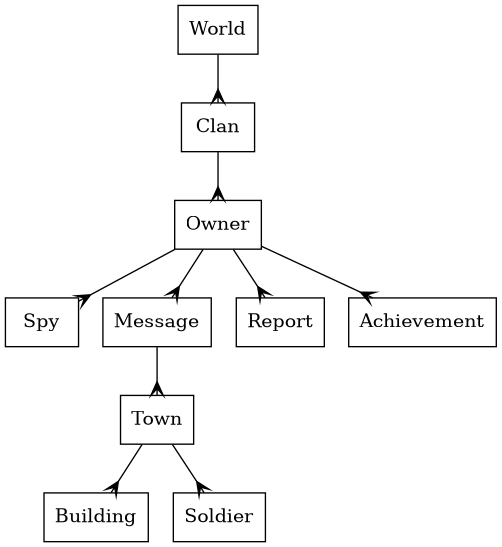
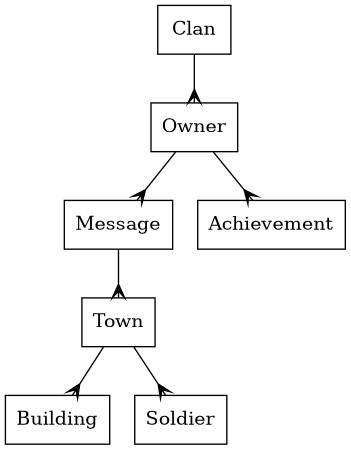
(218, 30) -> none
(42, 322) -> none
(280, 322) -> none
